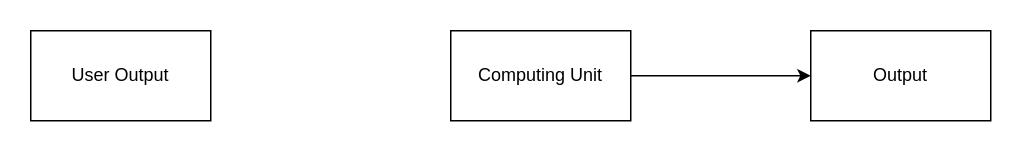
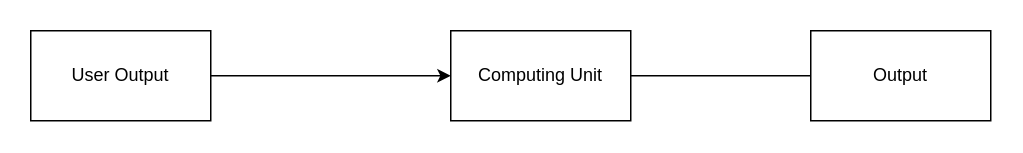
none -> (326, 76)
(799, 76) -> (803, 76)
